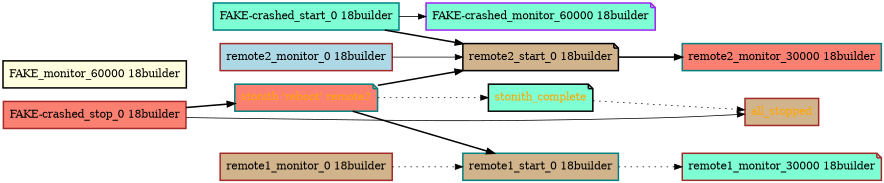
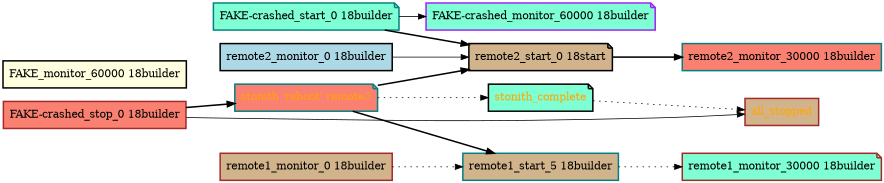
(306, 17) -> (306, 17)
(306, 57) -> (306, 57)
(541, 57) -> (541, 57)
(541, 167) -> (541, 167)
